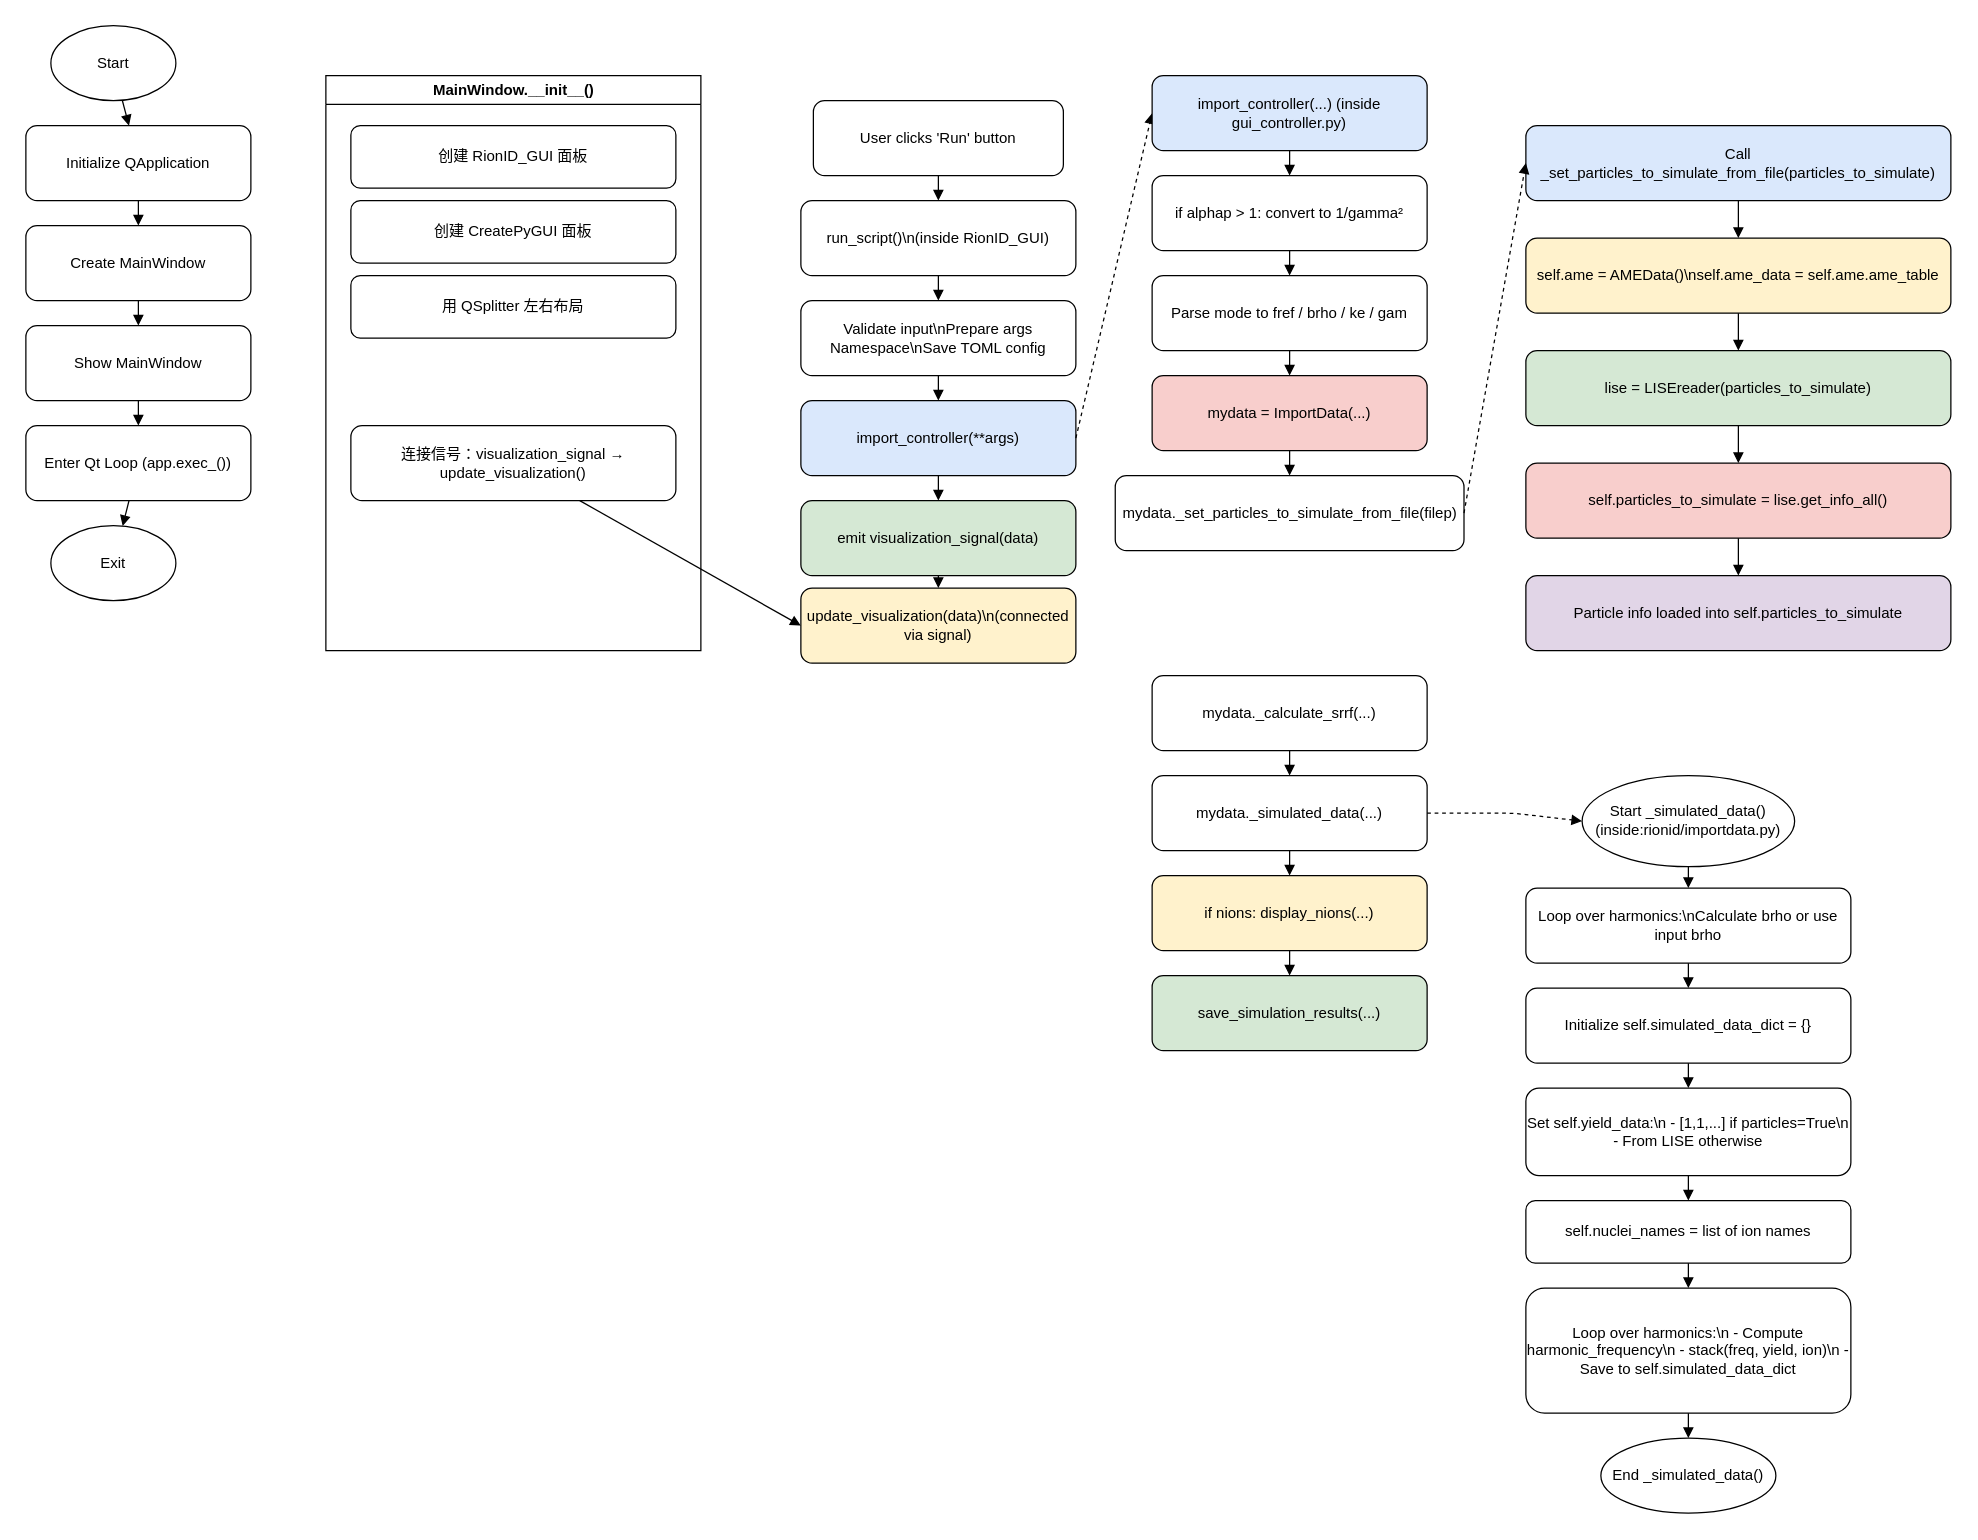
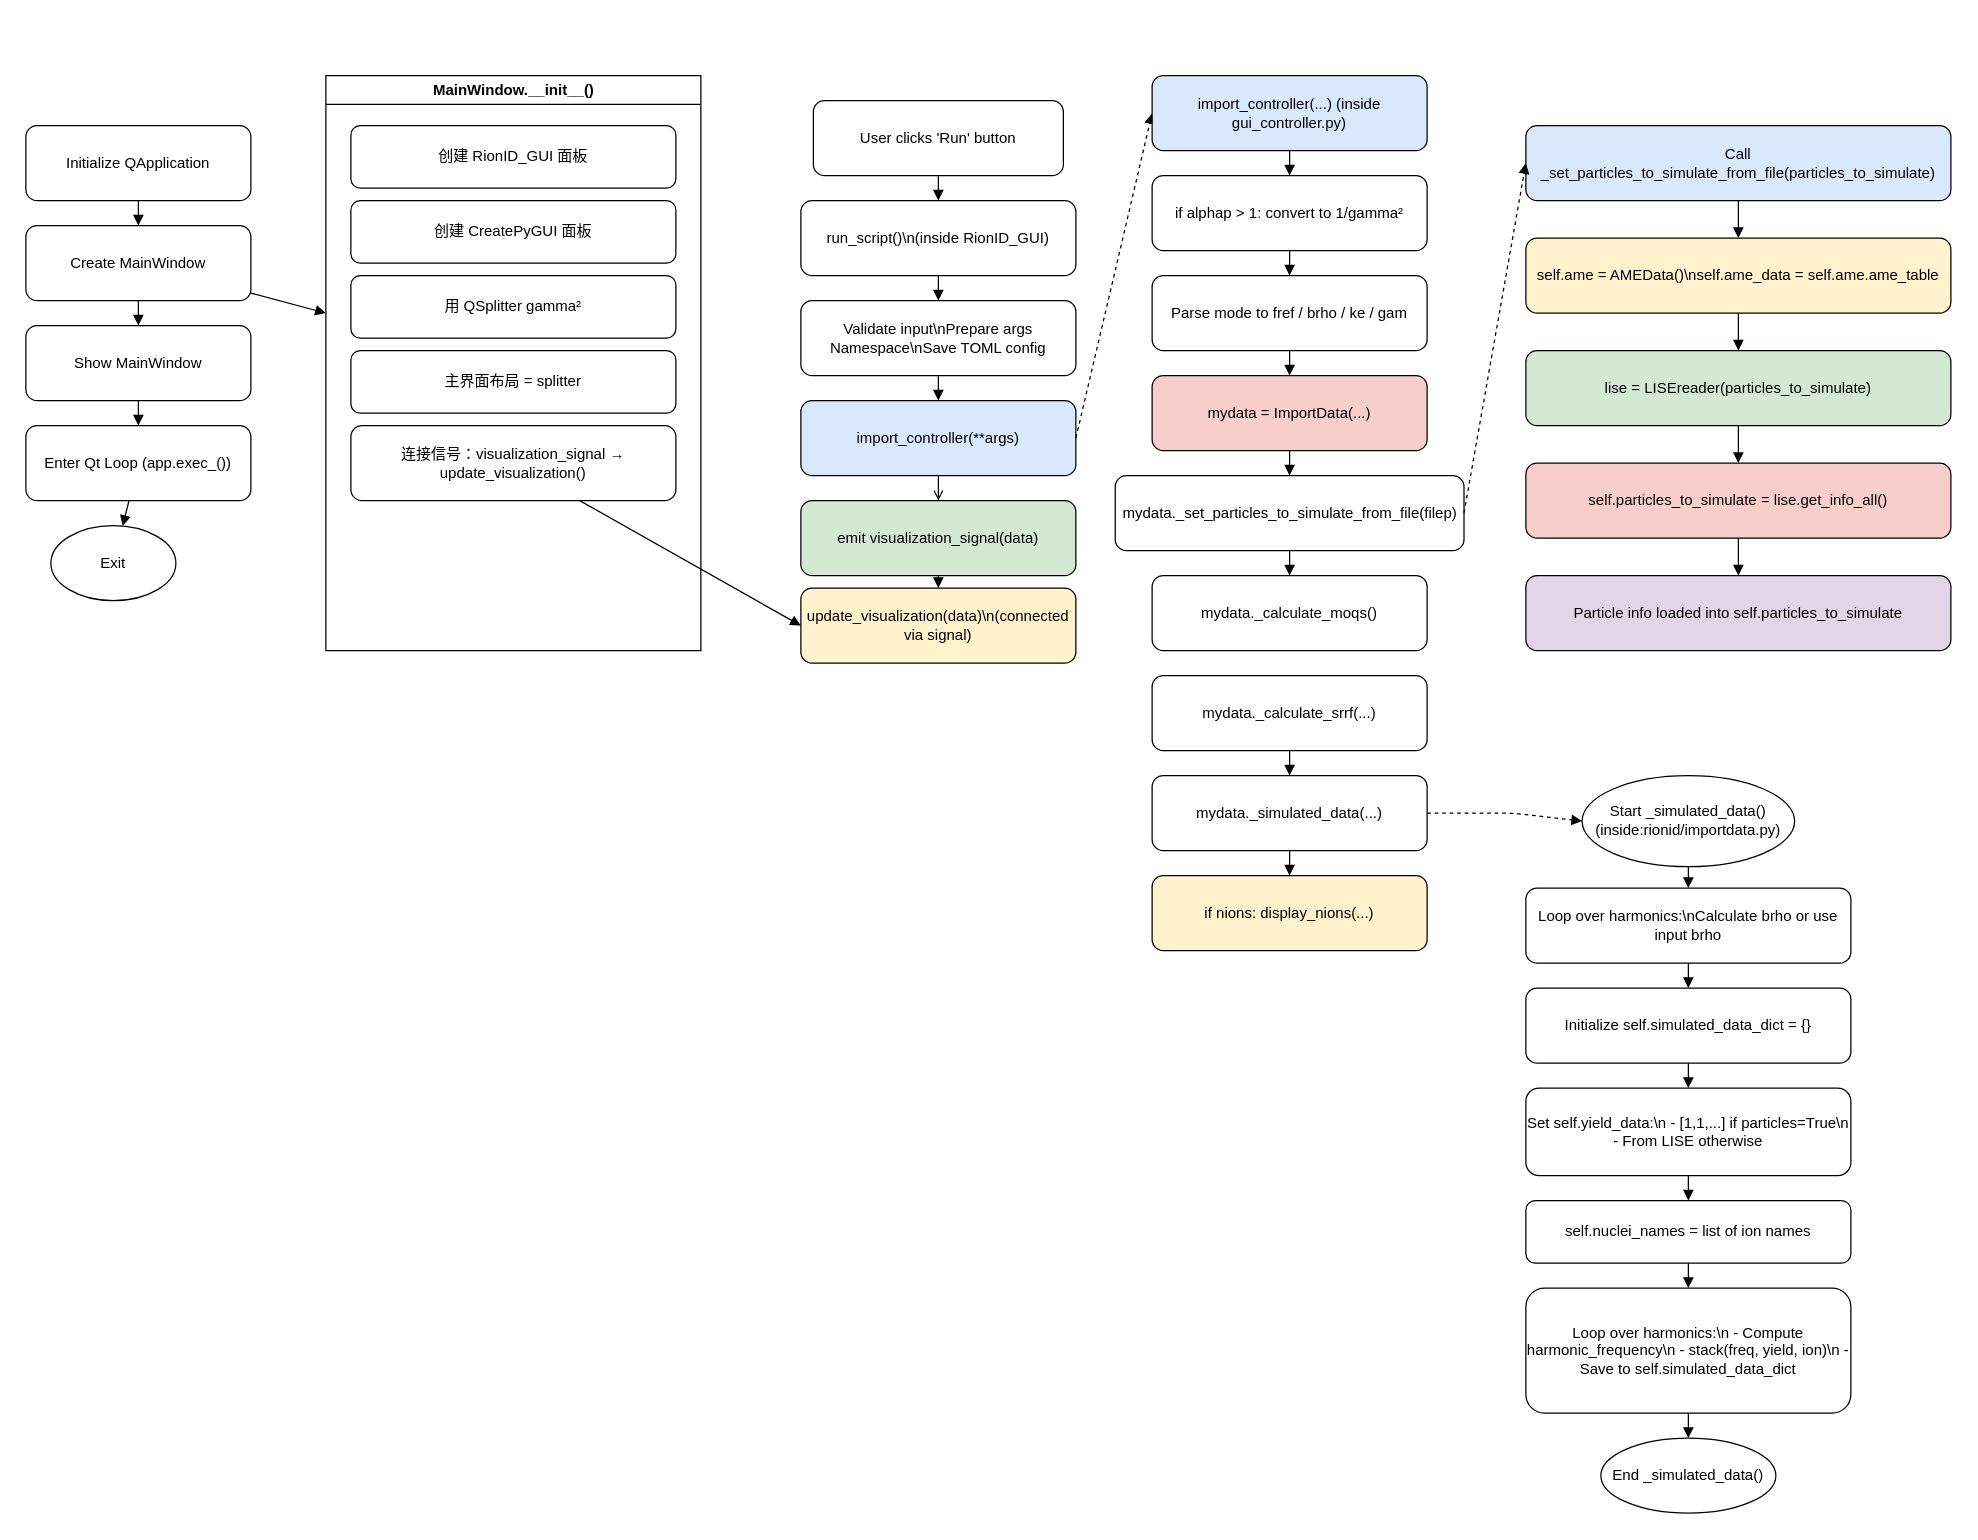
(113, 63) -> none
(124, 108) -> none
none -> (283, 302)
(513, 307) -> (513, 307)
none -> (513, 382)
(938, 489) -> (938, 492)
none -> (1289, 558)
none -> (1289, 613)
(1289, 958) -> none
(1289, 1013) -> none
